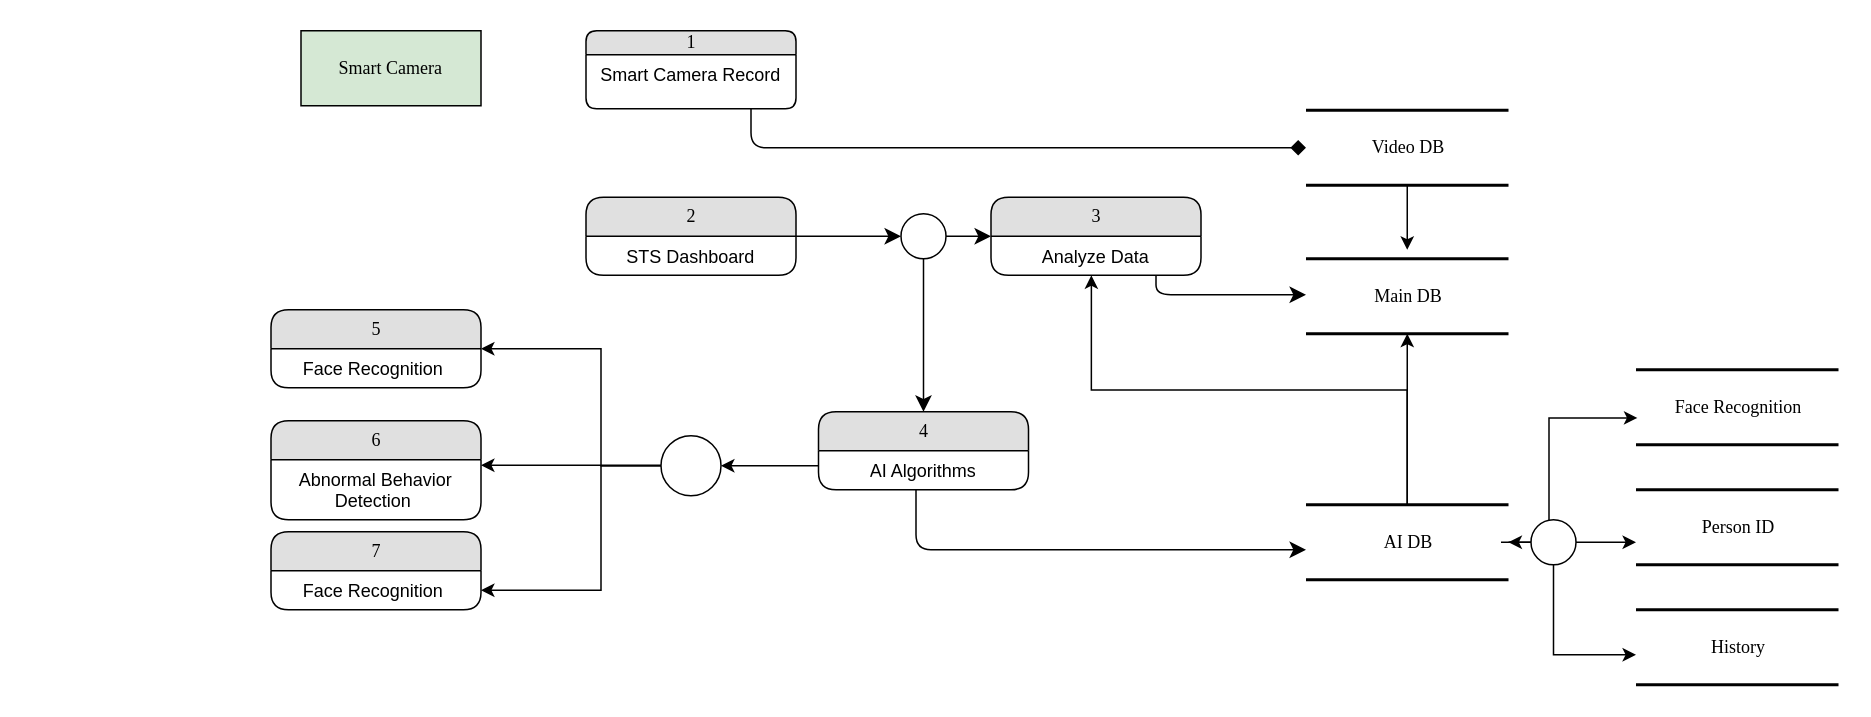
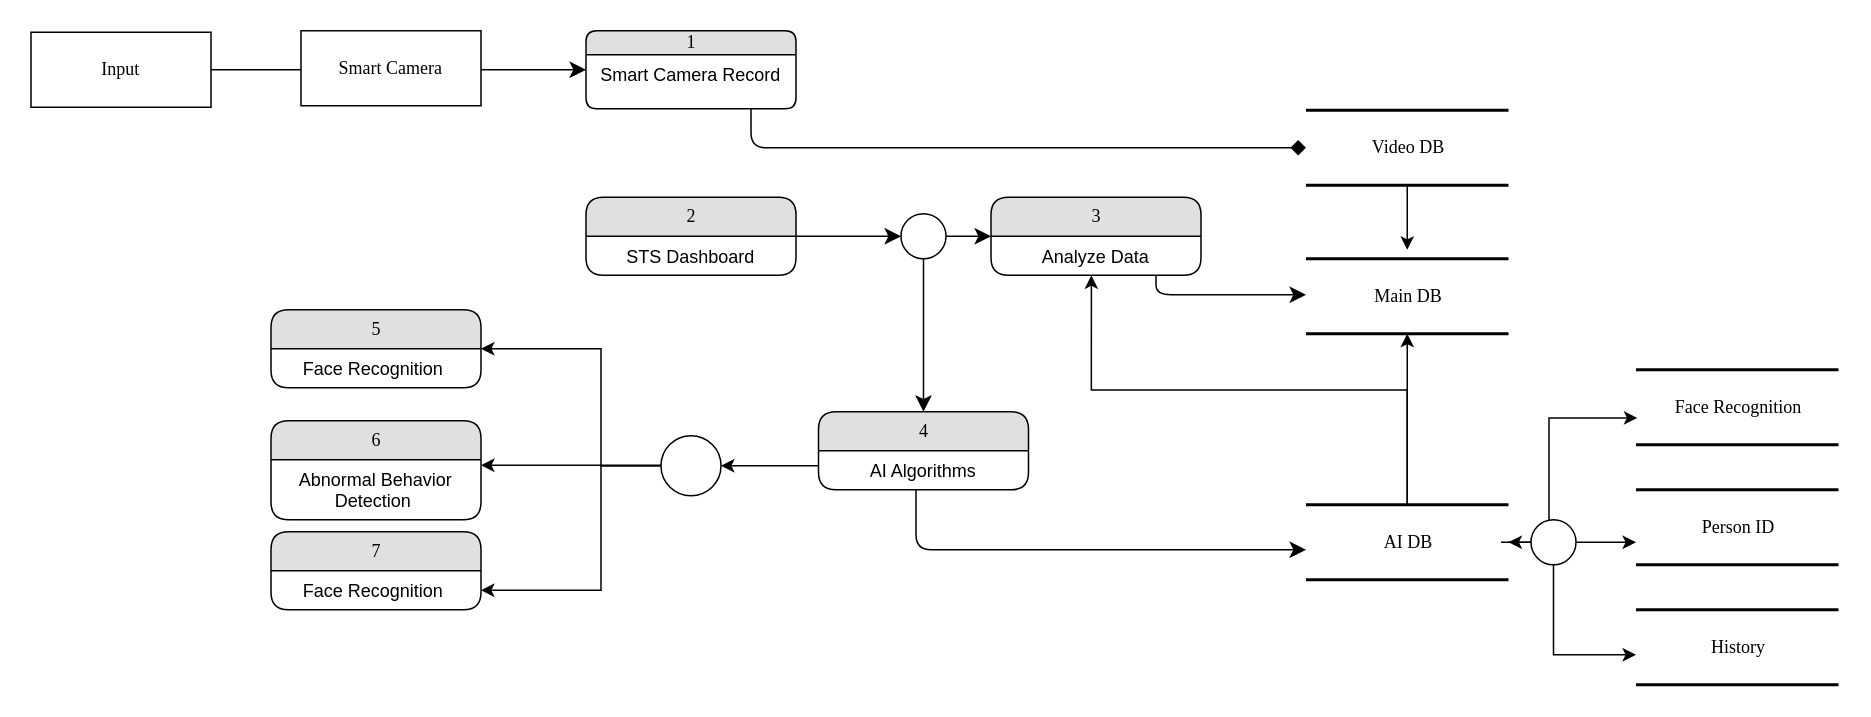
(391, 68) -> (391, 68)
none -> (121, 70)
none -> (527, 70)
